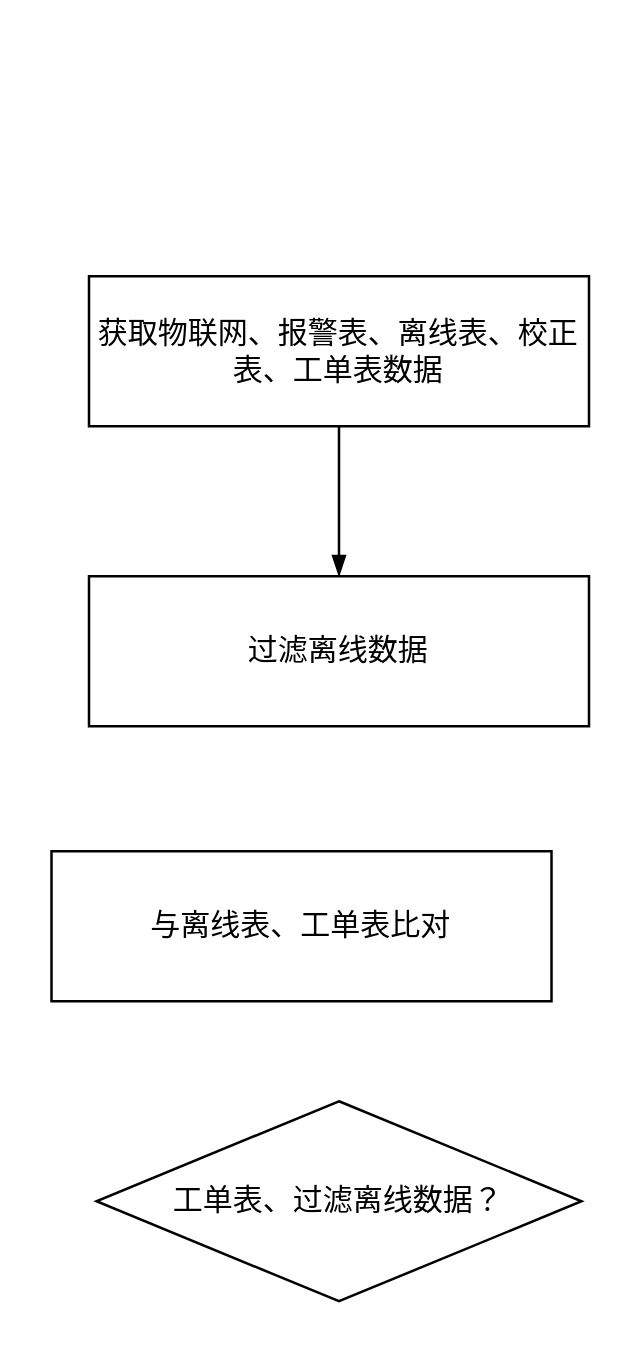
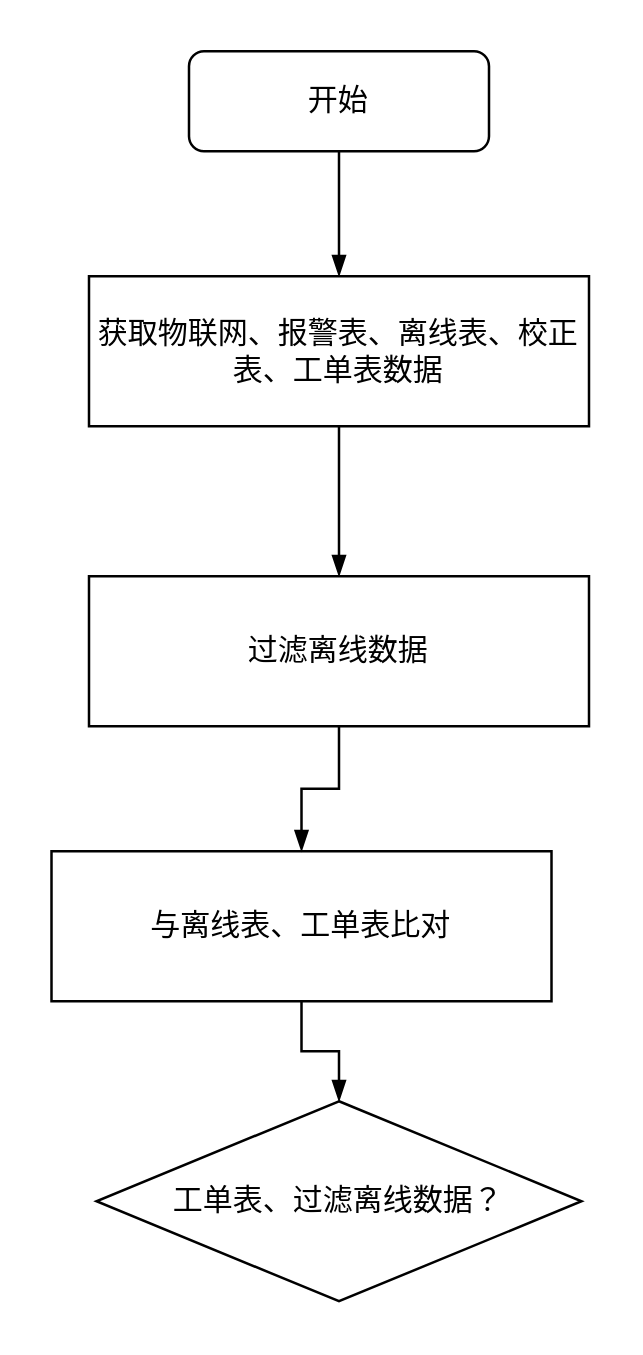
none -> (339, 101)
none -> (339, 204)
none -> (331, 789)
none -> (309, 1051)
